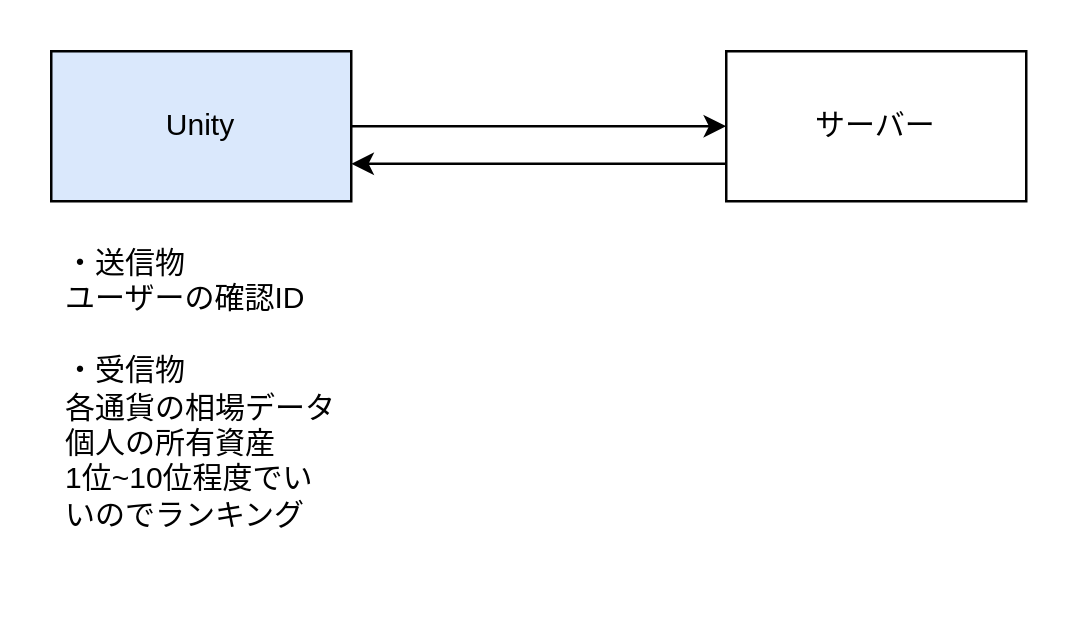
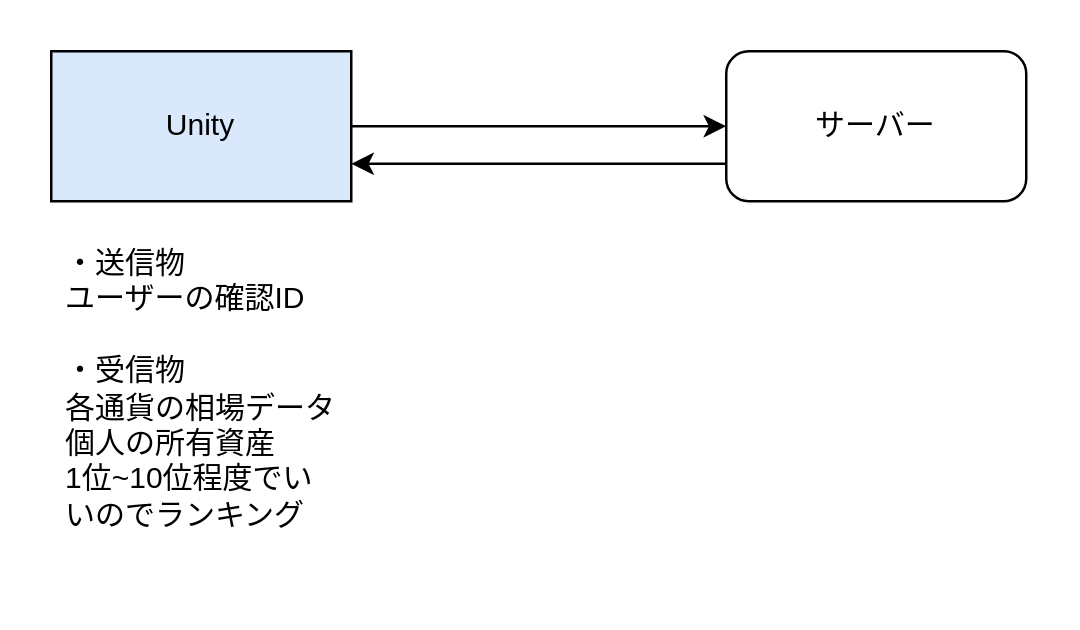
(876, 126) -> (876, 126)
